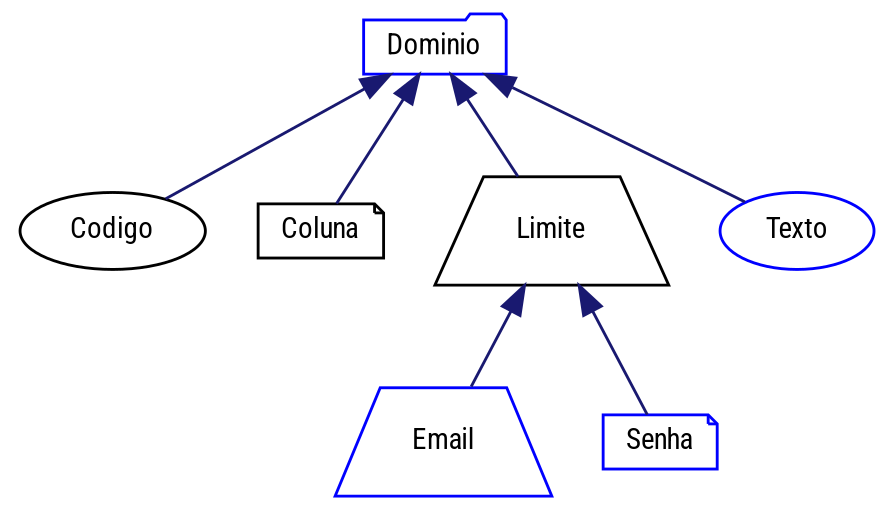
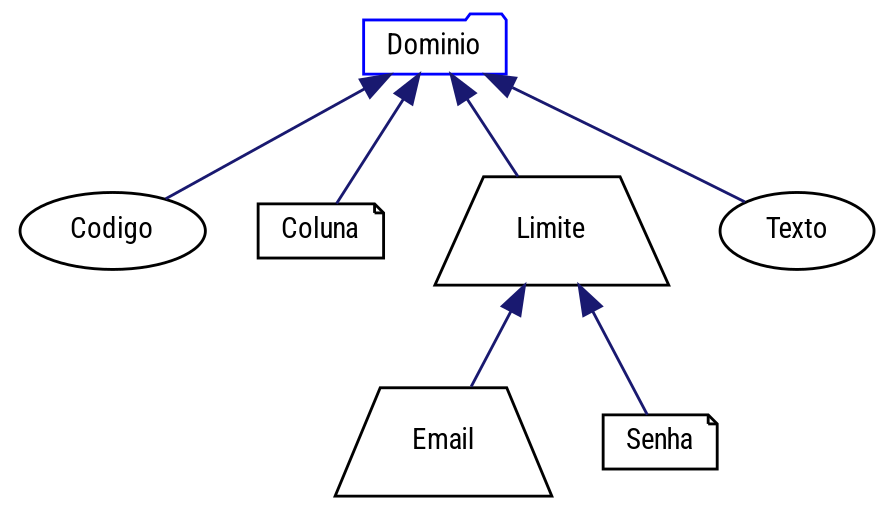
(797, 231) -> (797, 231)
(443, 442) -> (443, 442)
(660, 442) -> (660, 442)
